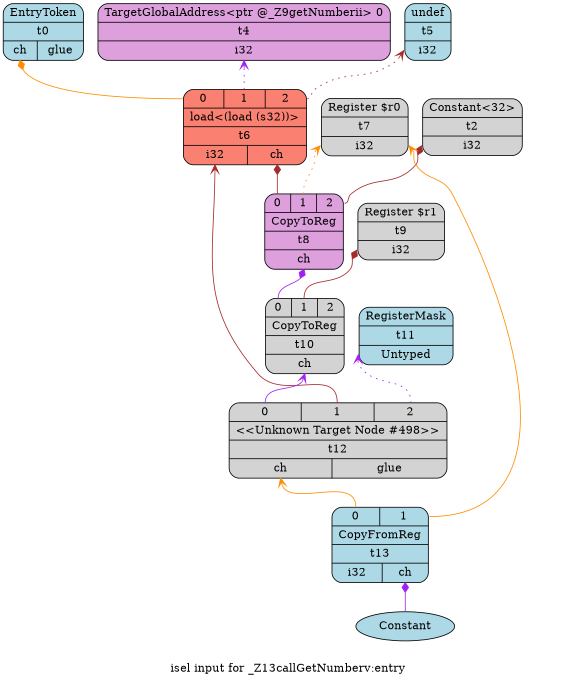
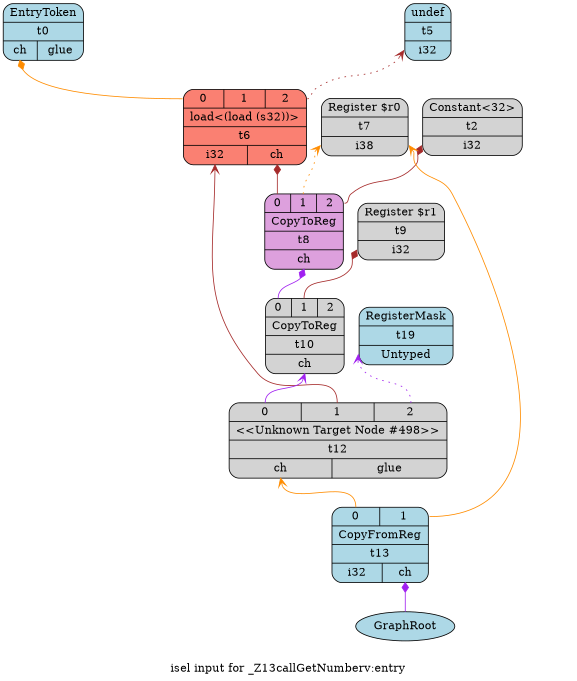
(244, 32) -> none
(365, 146) -> (365, 146)
(406, 335) -> (406, 335)
(405, 626) -> (405, 626)
